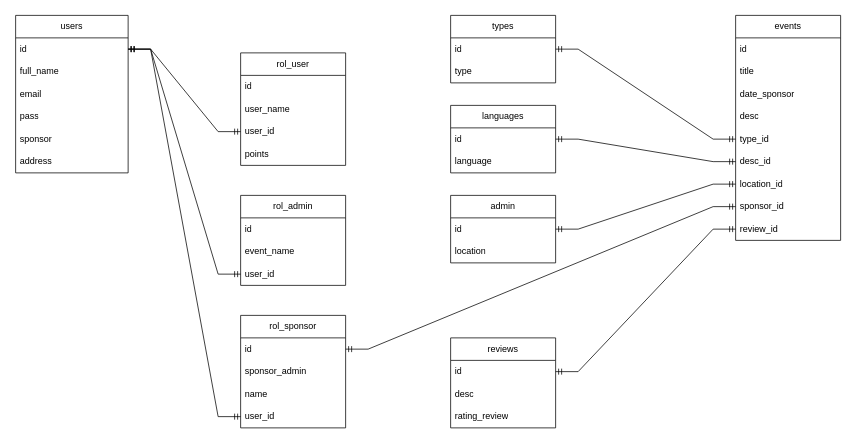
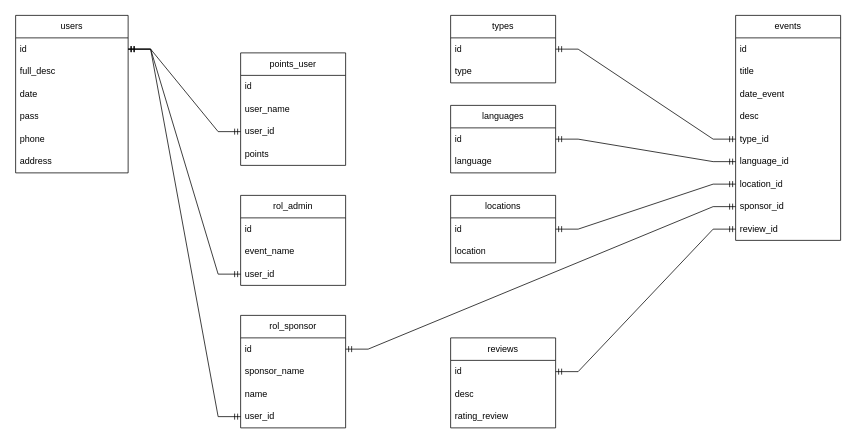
(293, 64) -> (293, 64)
(40, 72) -> (40, 72)
(30, 94) -> (30, 94)
(770, 94) -> (765, 94)
(38, 139) -> (32, 139)
(756, 162) -> (765, 162)
(503, 207) -> (503, 207)
(276, 372) -> (275, 372)
